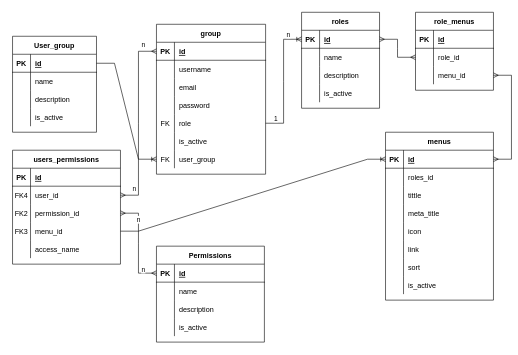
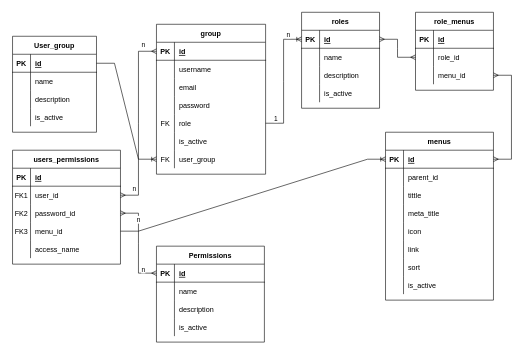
(422, 178) -> (425, 178)
(21, 196) -> (21, 196)
(58, 214) -> (56, 214)
